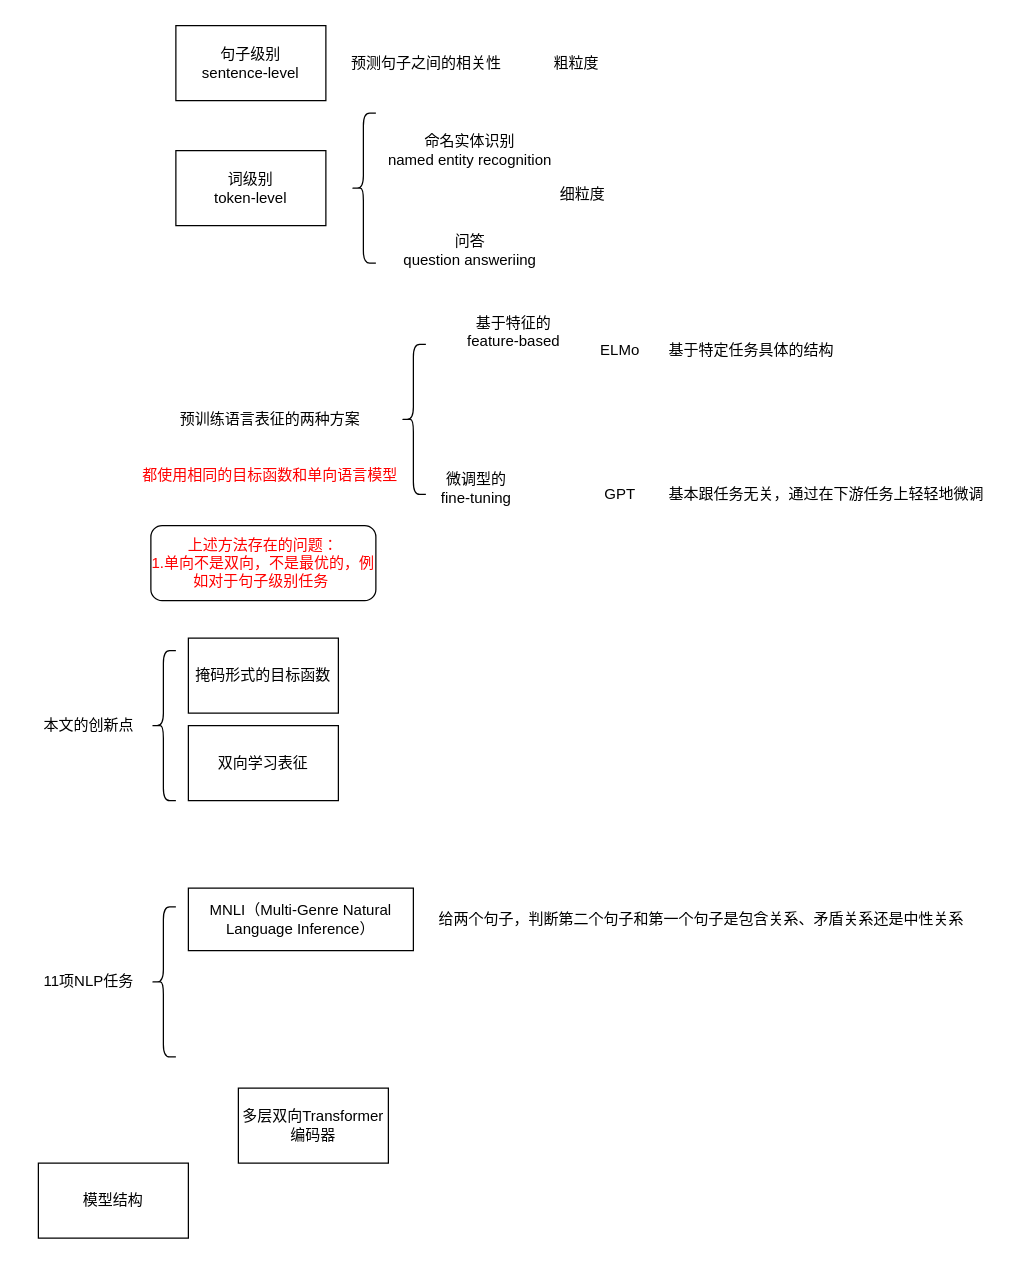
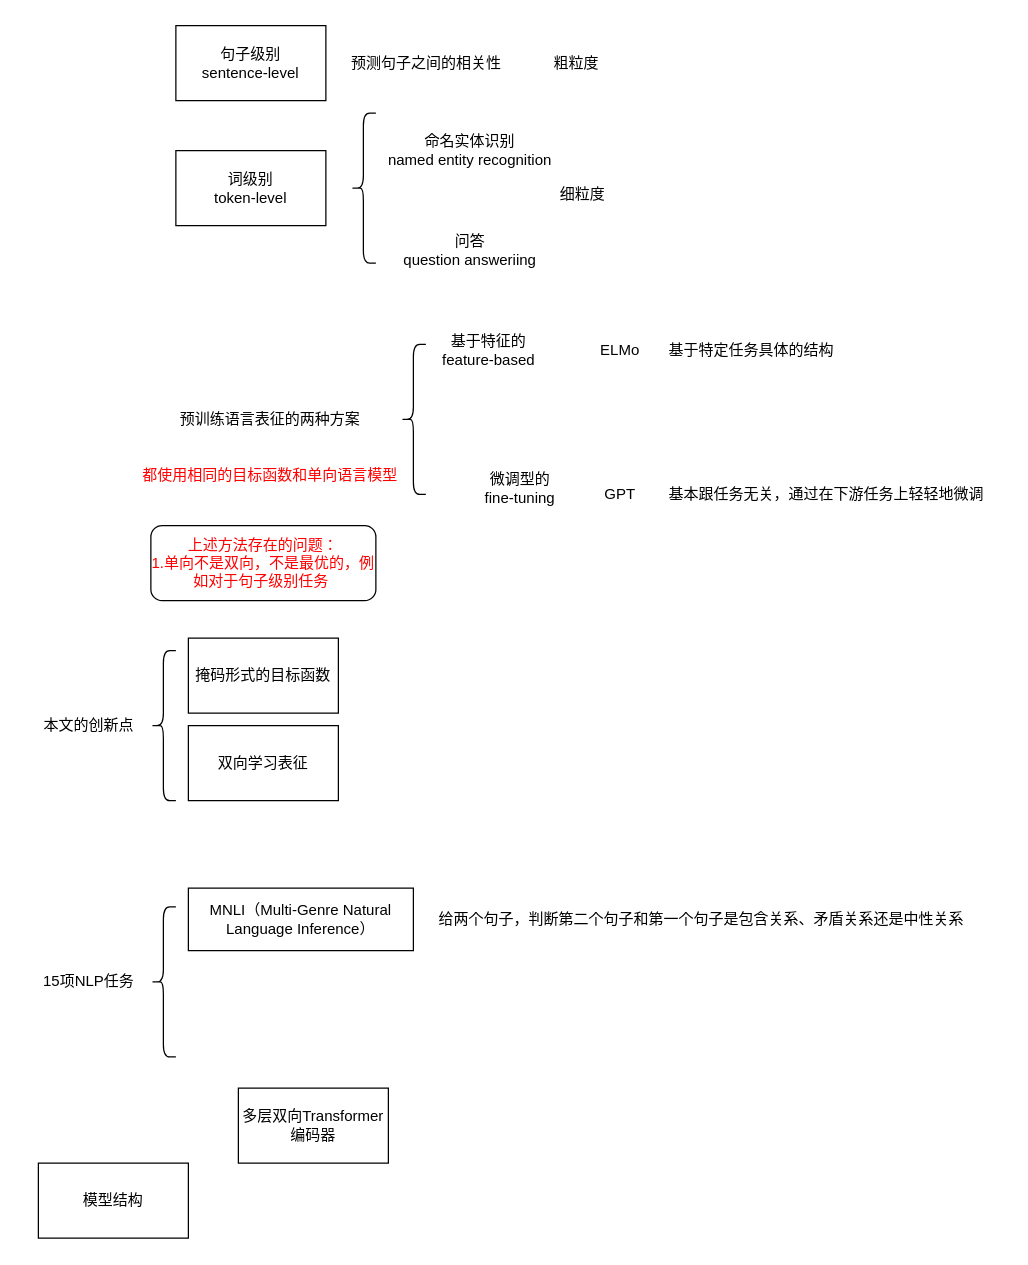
(513, 332) -> (488, 351)
(476, 488) -> (519, 488)
(89, 982) -> (89, 982)
